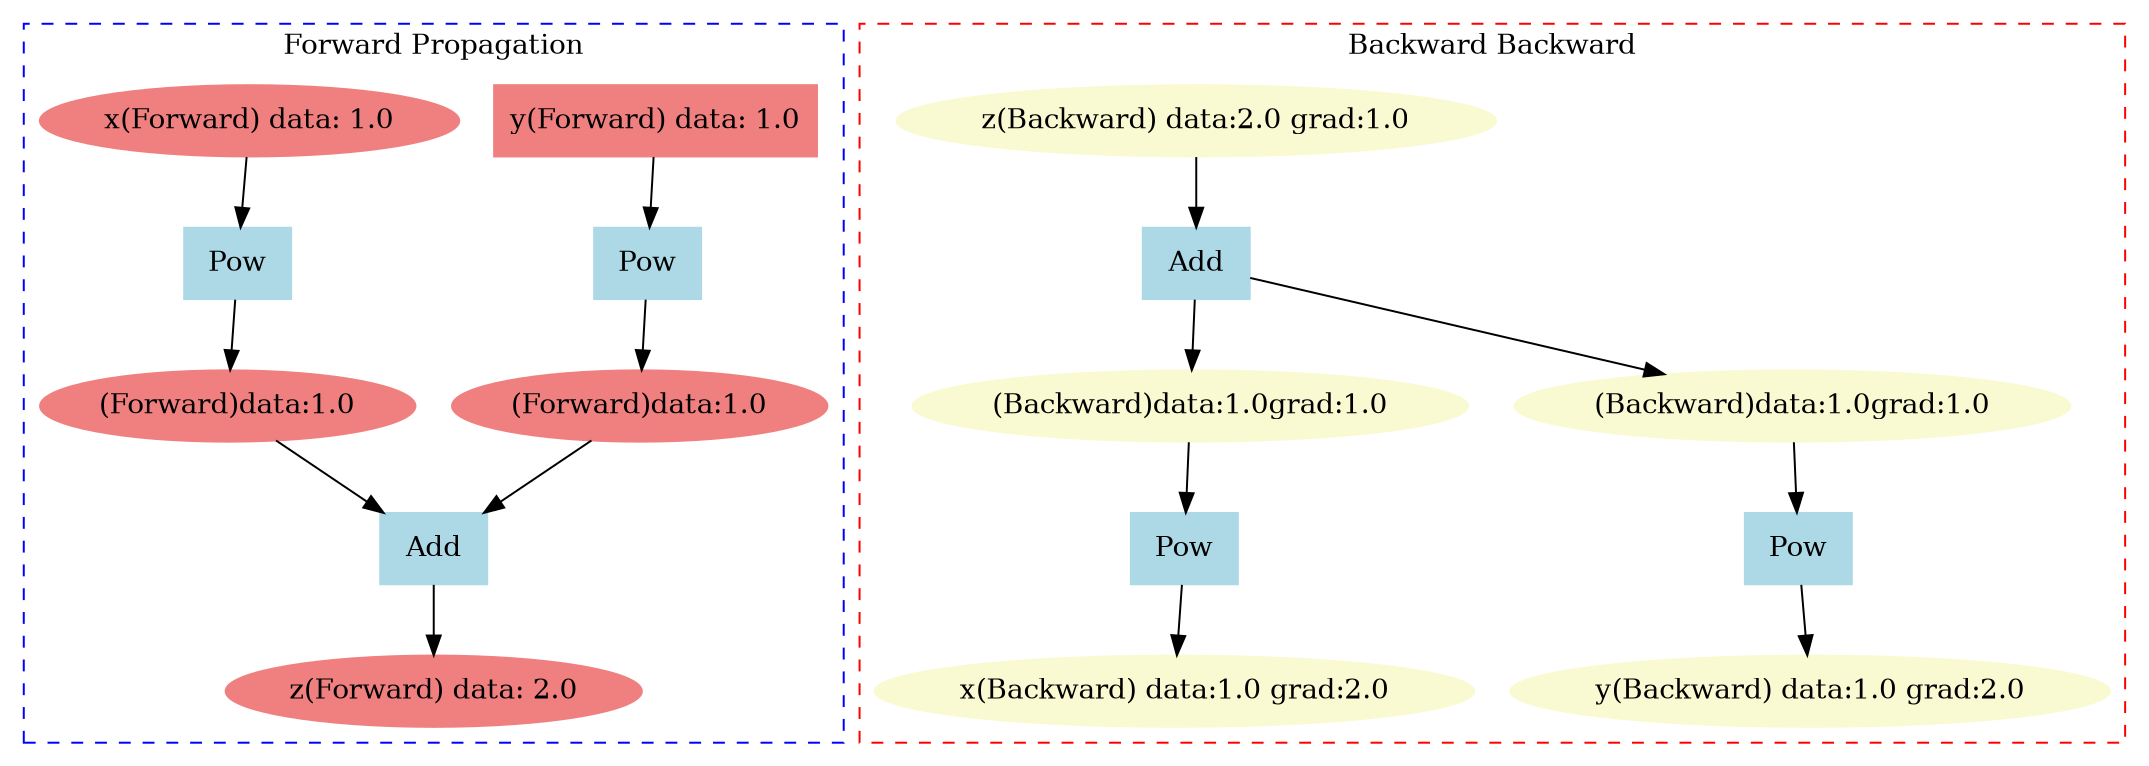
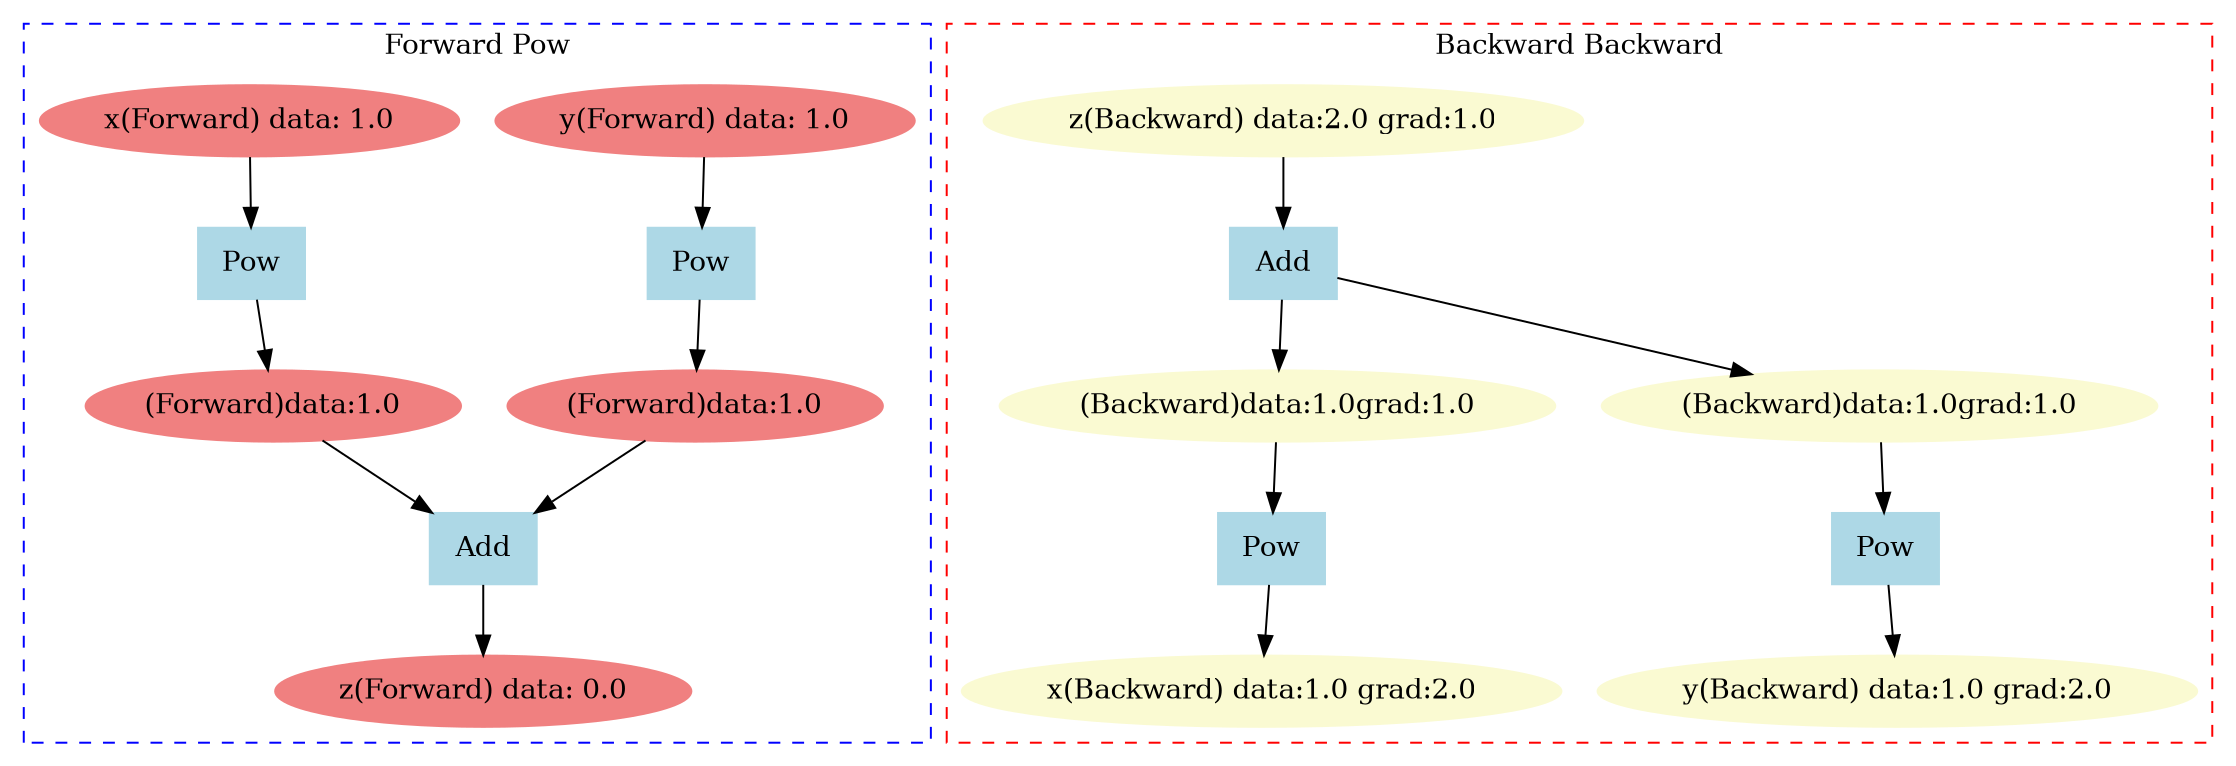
(434, 47) -> (477, 47)
(656, 121) -> (705, 121)
(434, 691) -> (483, 691)
